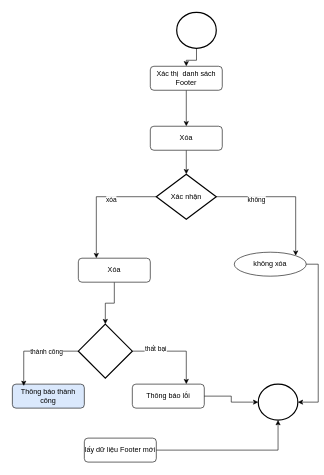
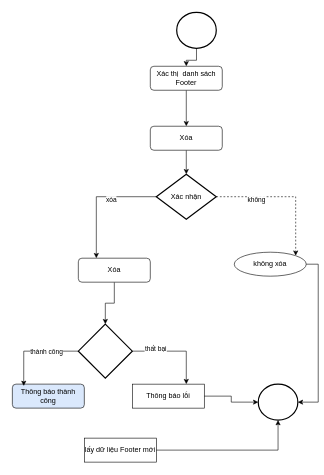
(296, 208) -> (296, 208)
(168, 396) -> (168, 396)
(120, 450) -> (120, 450)
